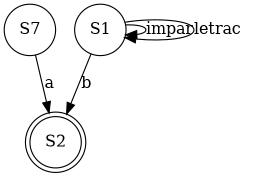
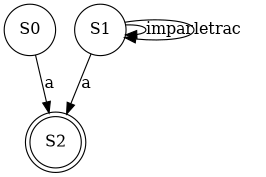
(30, 30) -> (30, 30)
(87, 84) -> (86, 84)
